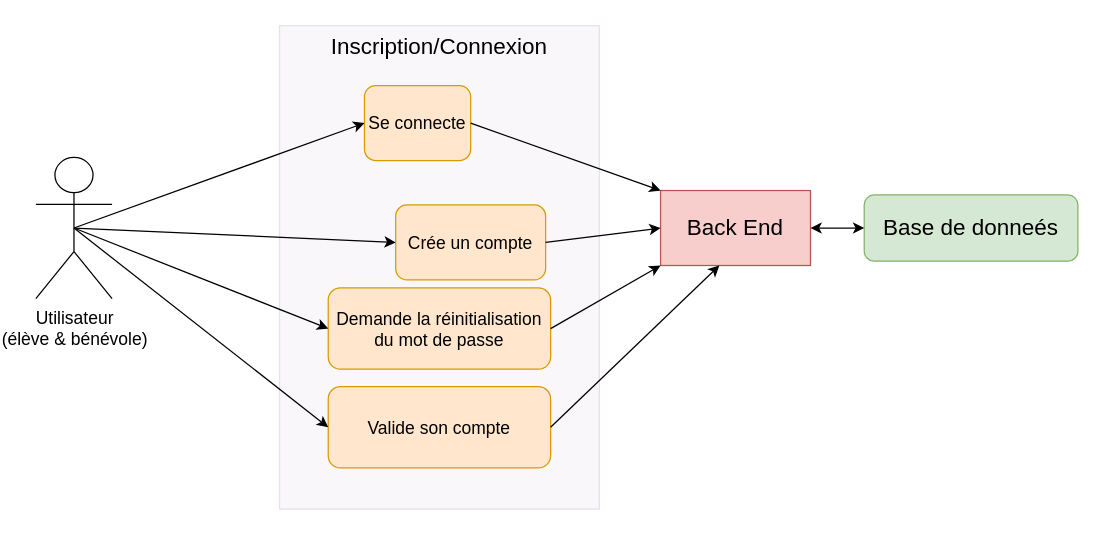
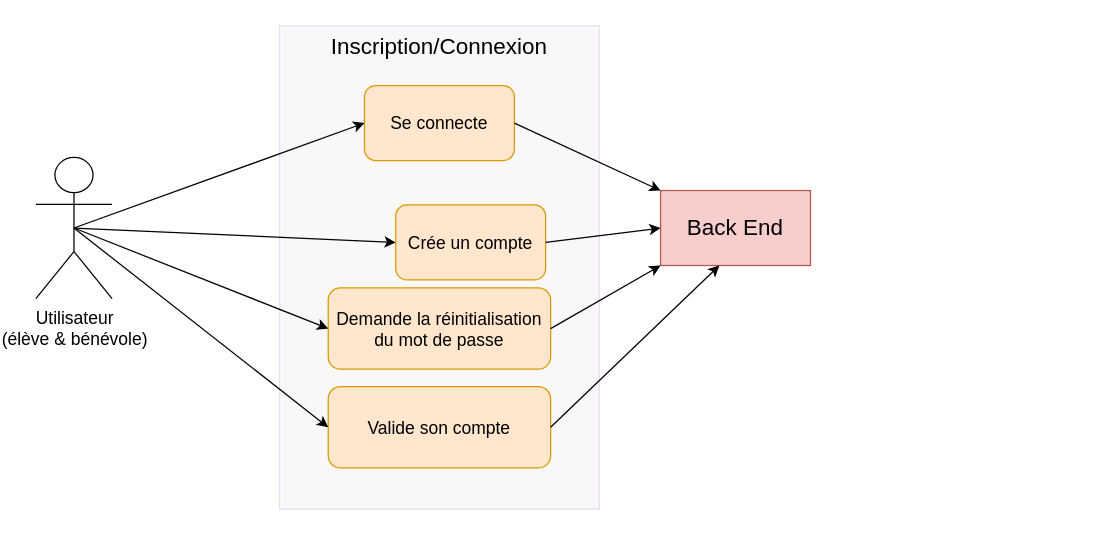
(418, 123) -> (439, 123)
(838, 228) -> none
(971, 228) -> none
